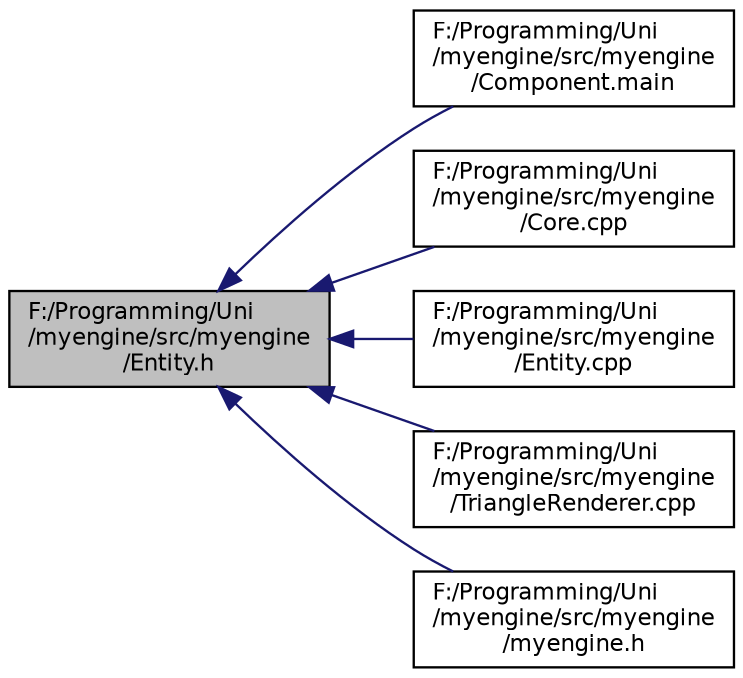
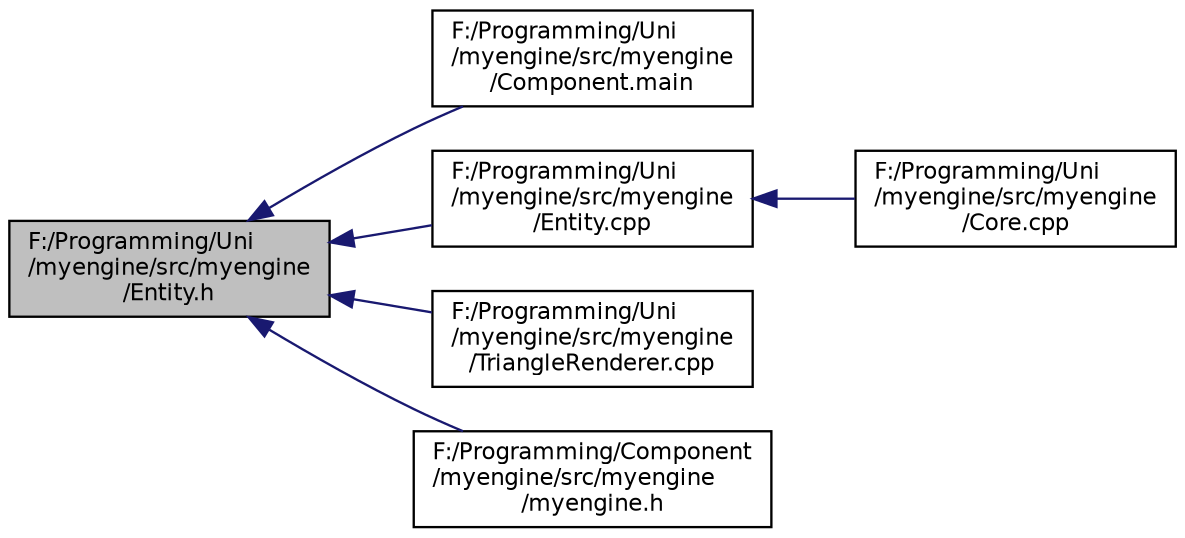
(383, 265) -> (816, 199)
(574, 619) -> (593, 479)
